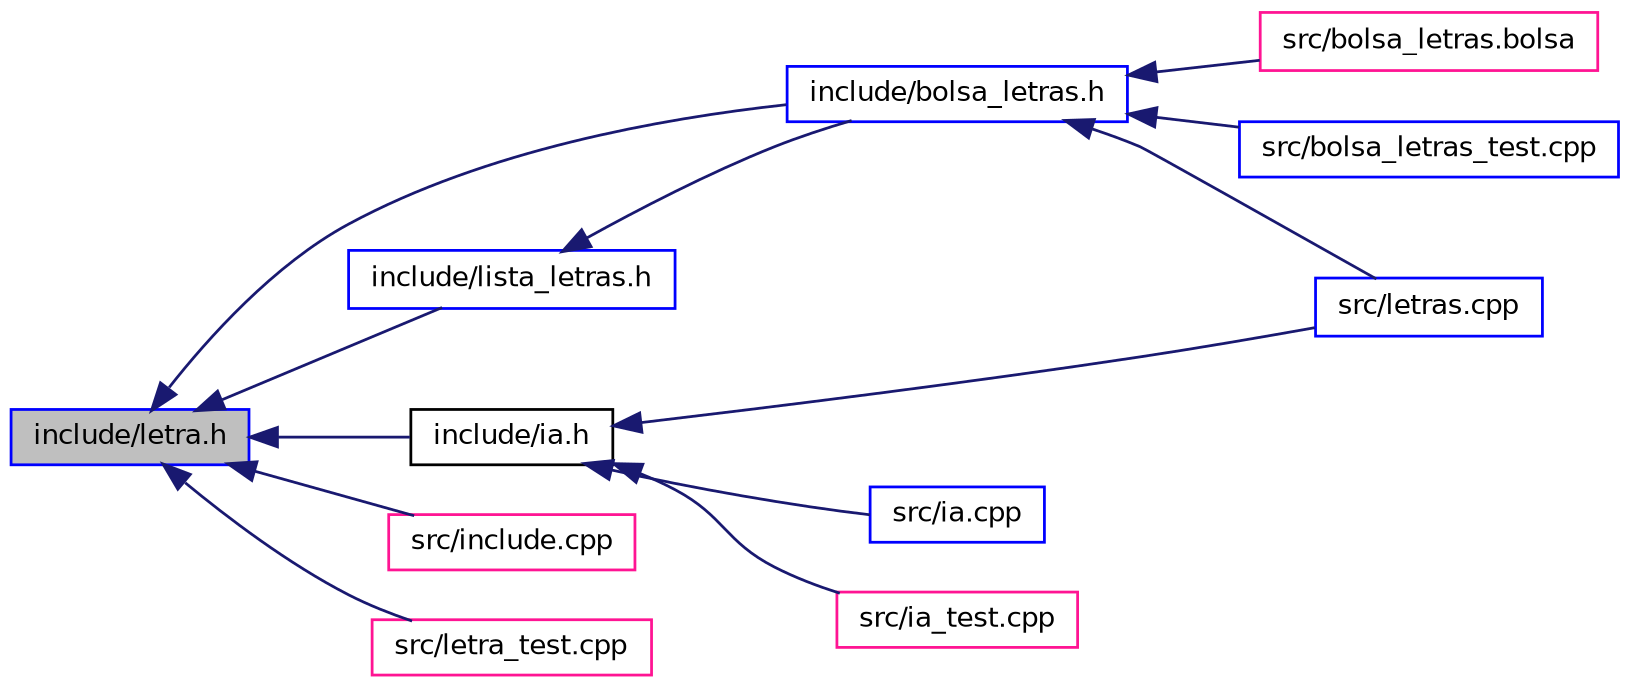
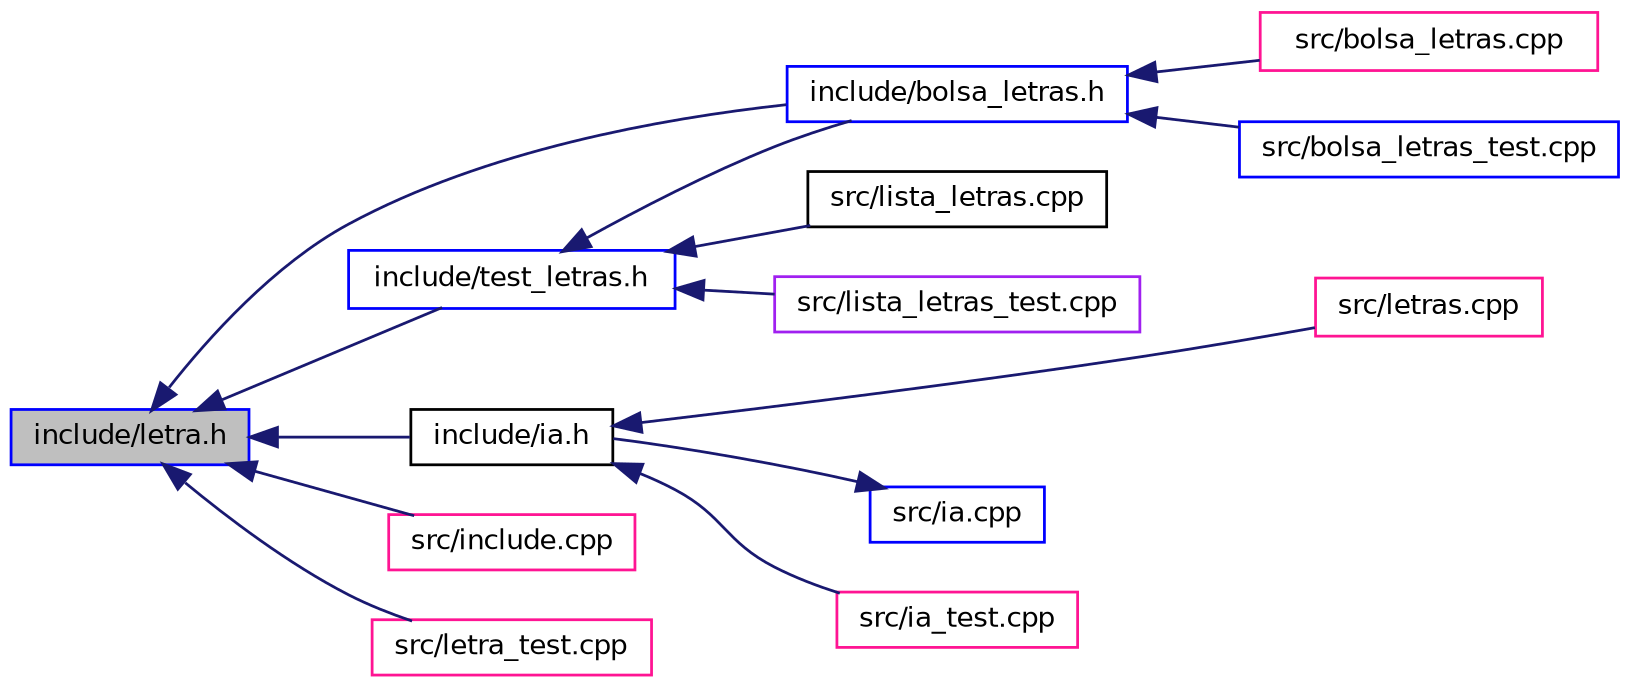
(1429, 42) -> (1429, 42)
none -> (957, 199)
(1236, 200) -> none
(512, 279) -> (512, 279)
none -> (957, 304)
(1429, 307) -> (1429, 307)
(740, 496) -> (736, 457)
